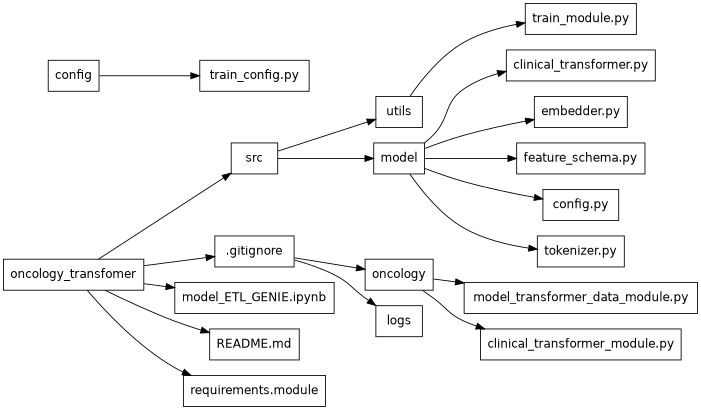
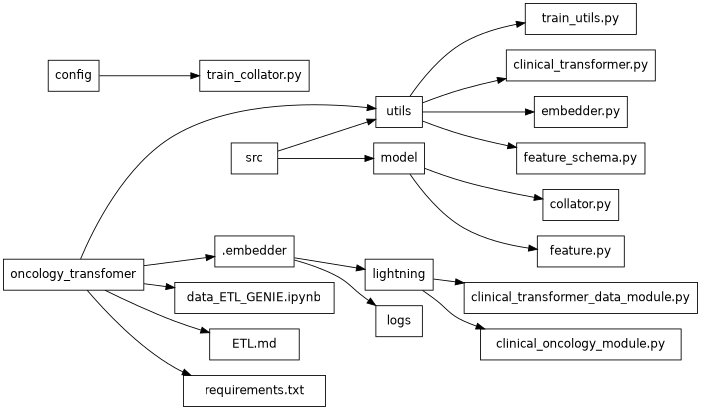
(581, 19) -> (581, 19)
(254, 76) -> (254, 76)
(453, 100) -> (460, 90)
(475, 132) -> (474, 112)
(466, 158) -> (465, 135)
(581, 205) -> (581, 205)
(161, 218) -> (192, 127)
(254, 251) -> (254, 251)
(581, 251) -> (581, 251)
(399, 275) -> (399, 275)
(254, 298) -> (254, 298)
(581, 298) -> (581, 298)
(254, 344) -> (254, 344)
(581, 344) -> (581, 344)
(254, 391) -> (254, 391)
